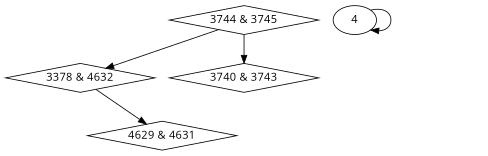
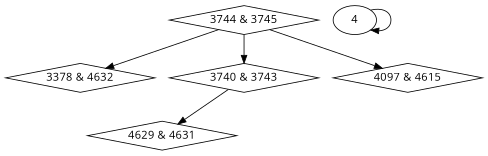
none -> (408, 78)
(118, 104) -> (207, 104)
